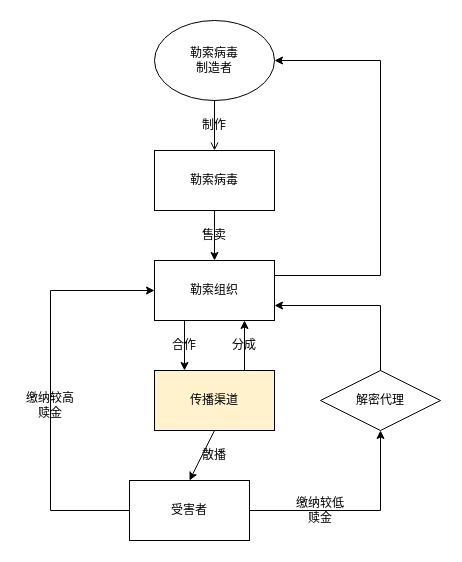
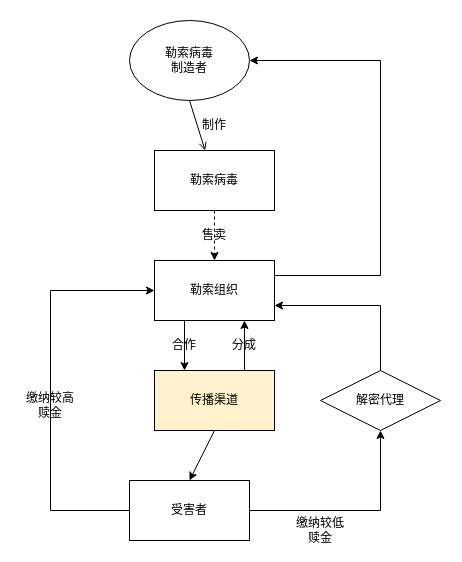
(215, 61) -> (190, 61)
(215, 233) -> (215, 233)
(215, 456) -> none
(321, 511) -> (321, 531)
